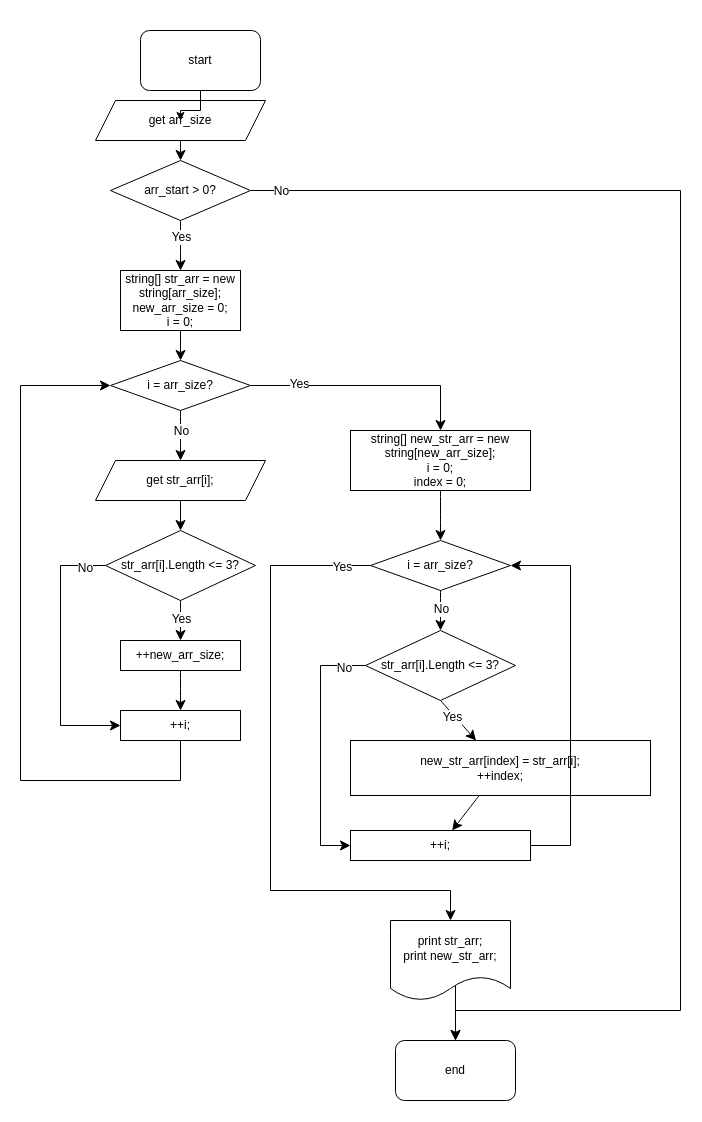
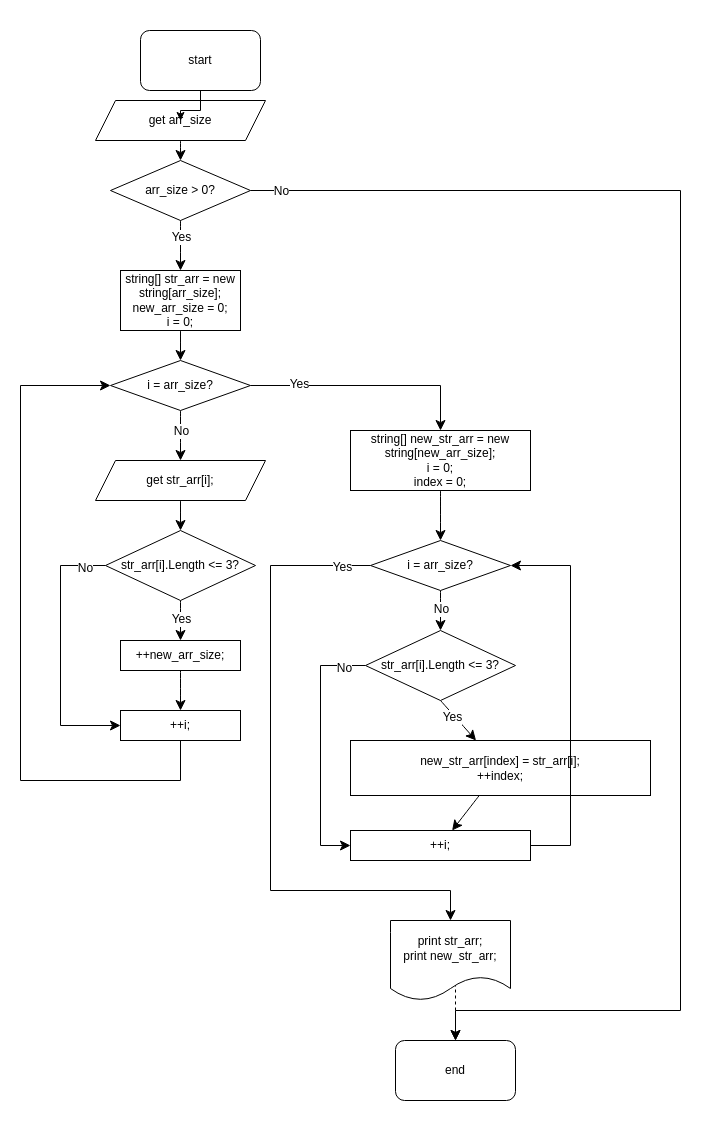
(181, 191) -> (181, 191)
(456, 996) -> (456, 996)
